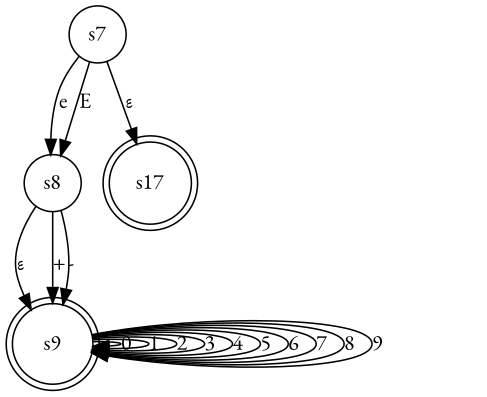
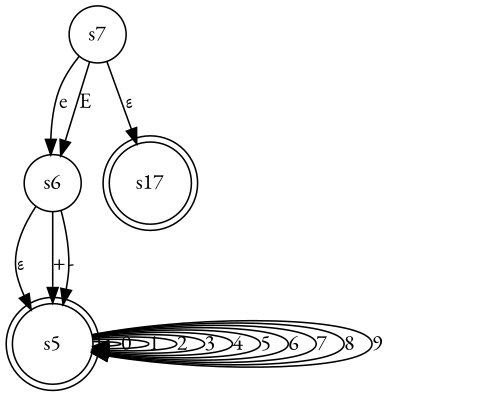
(53, 183) -> (53, 183)
(53, 344) -> (53, 344)
